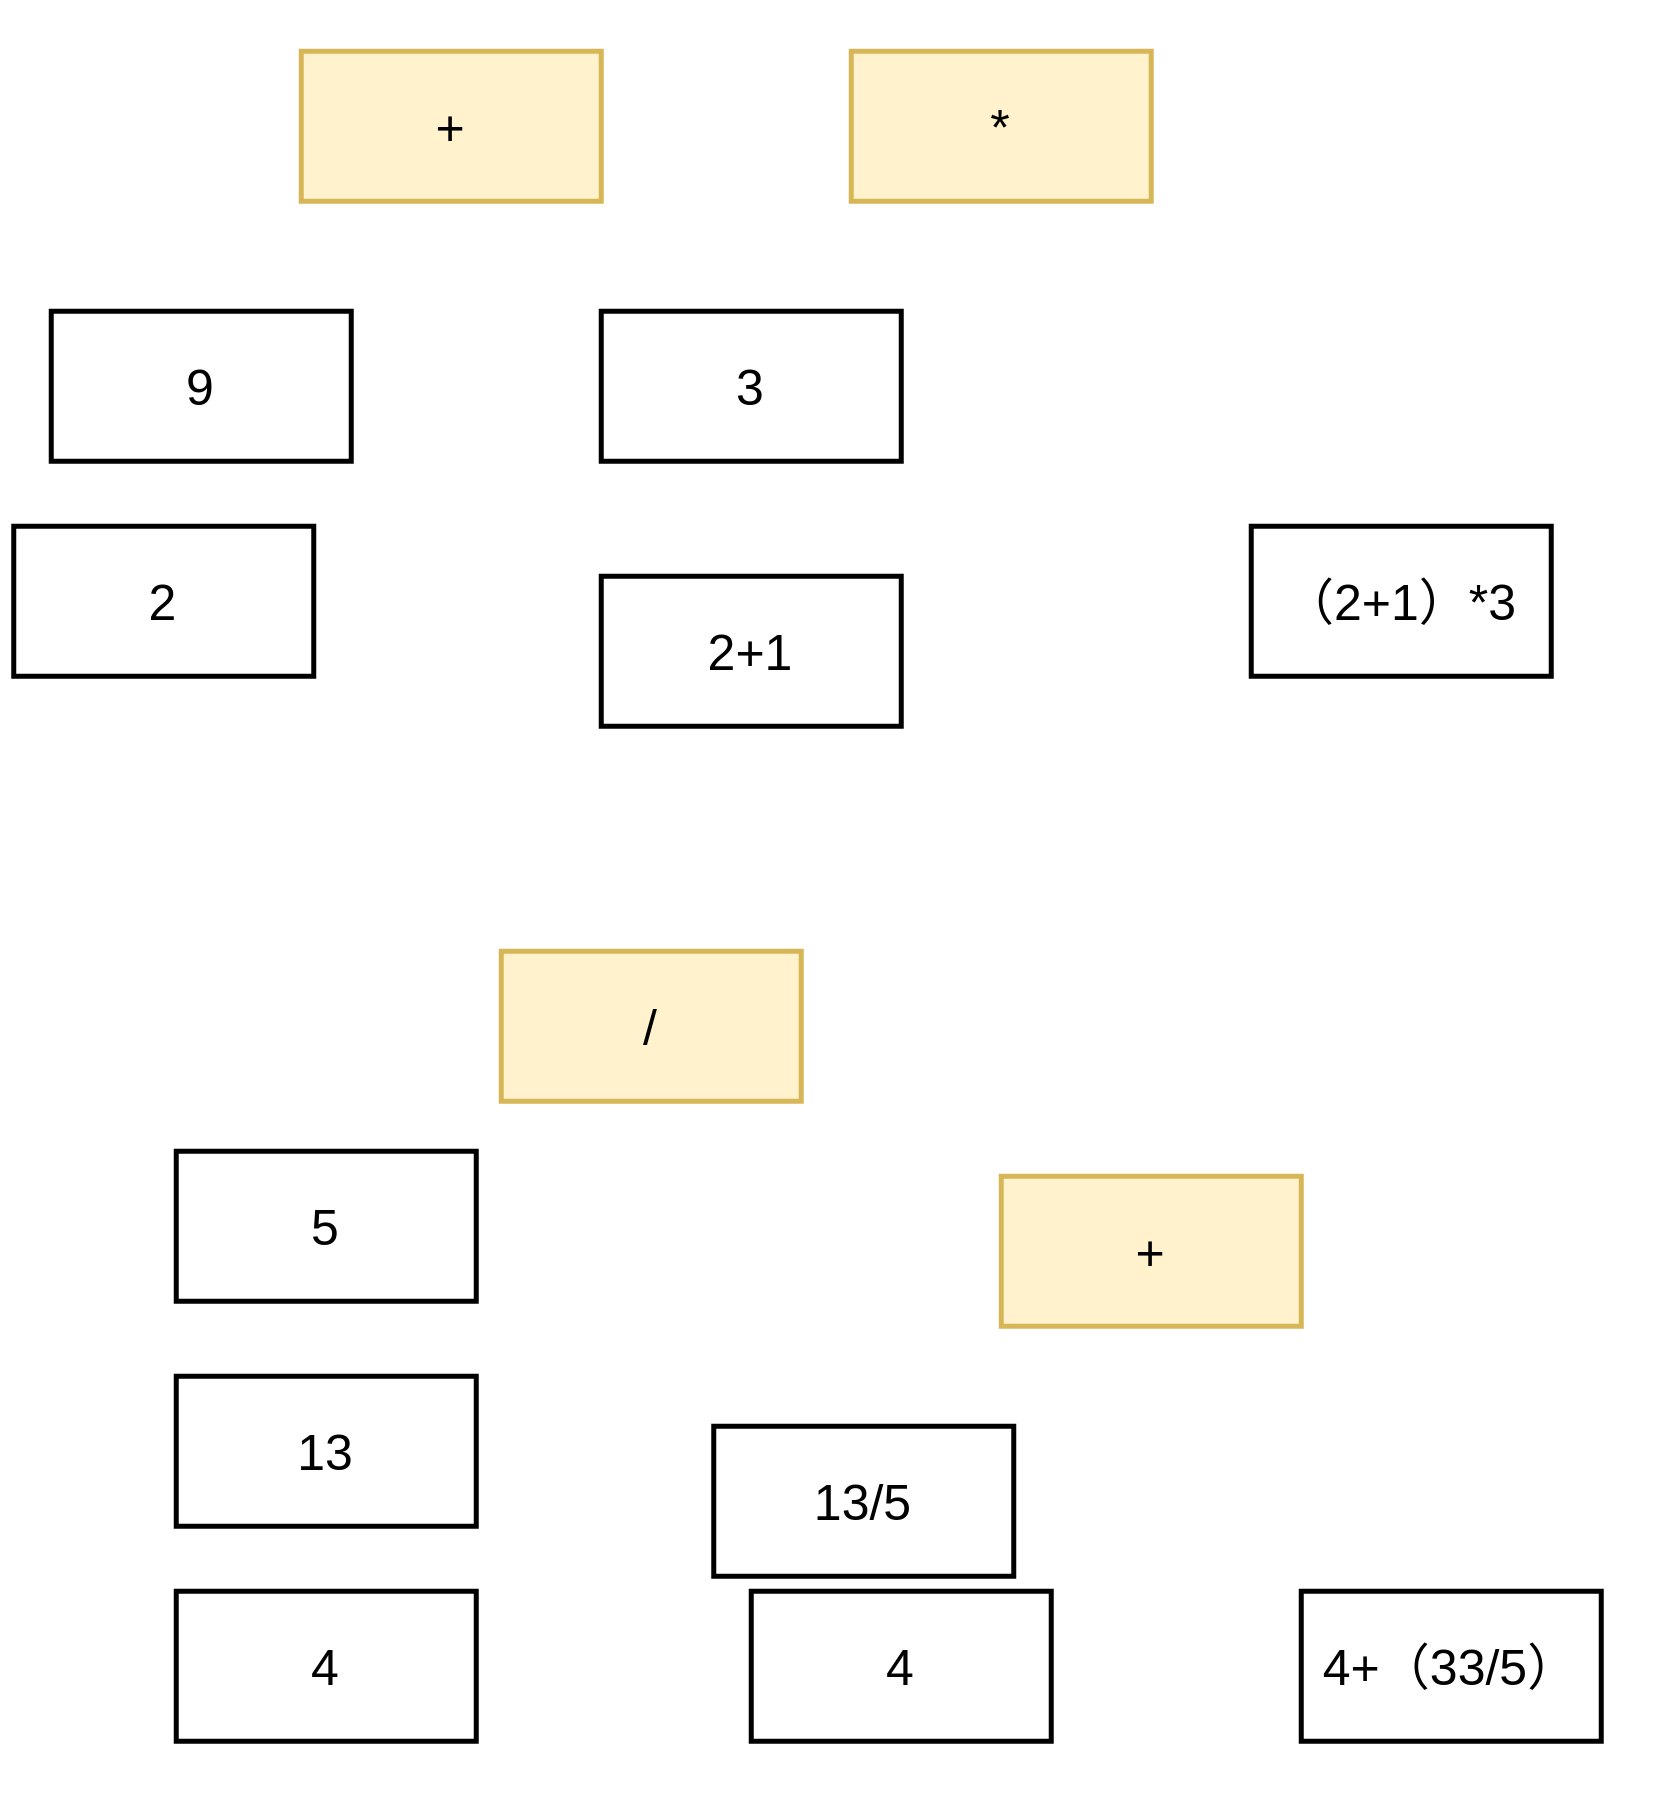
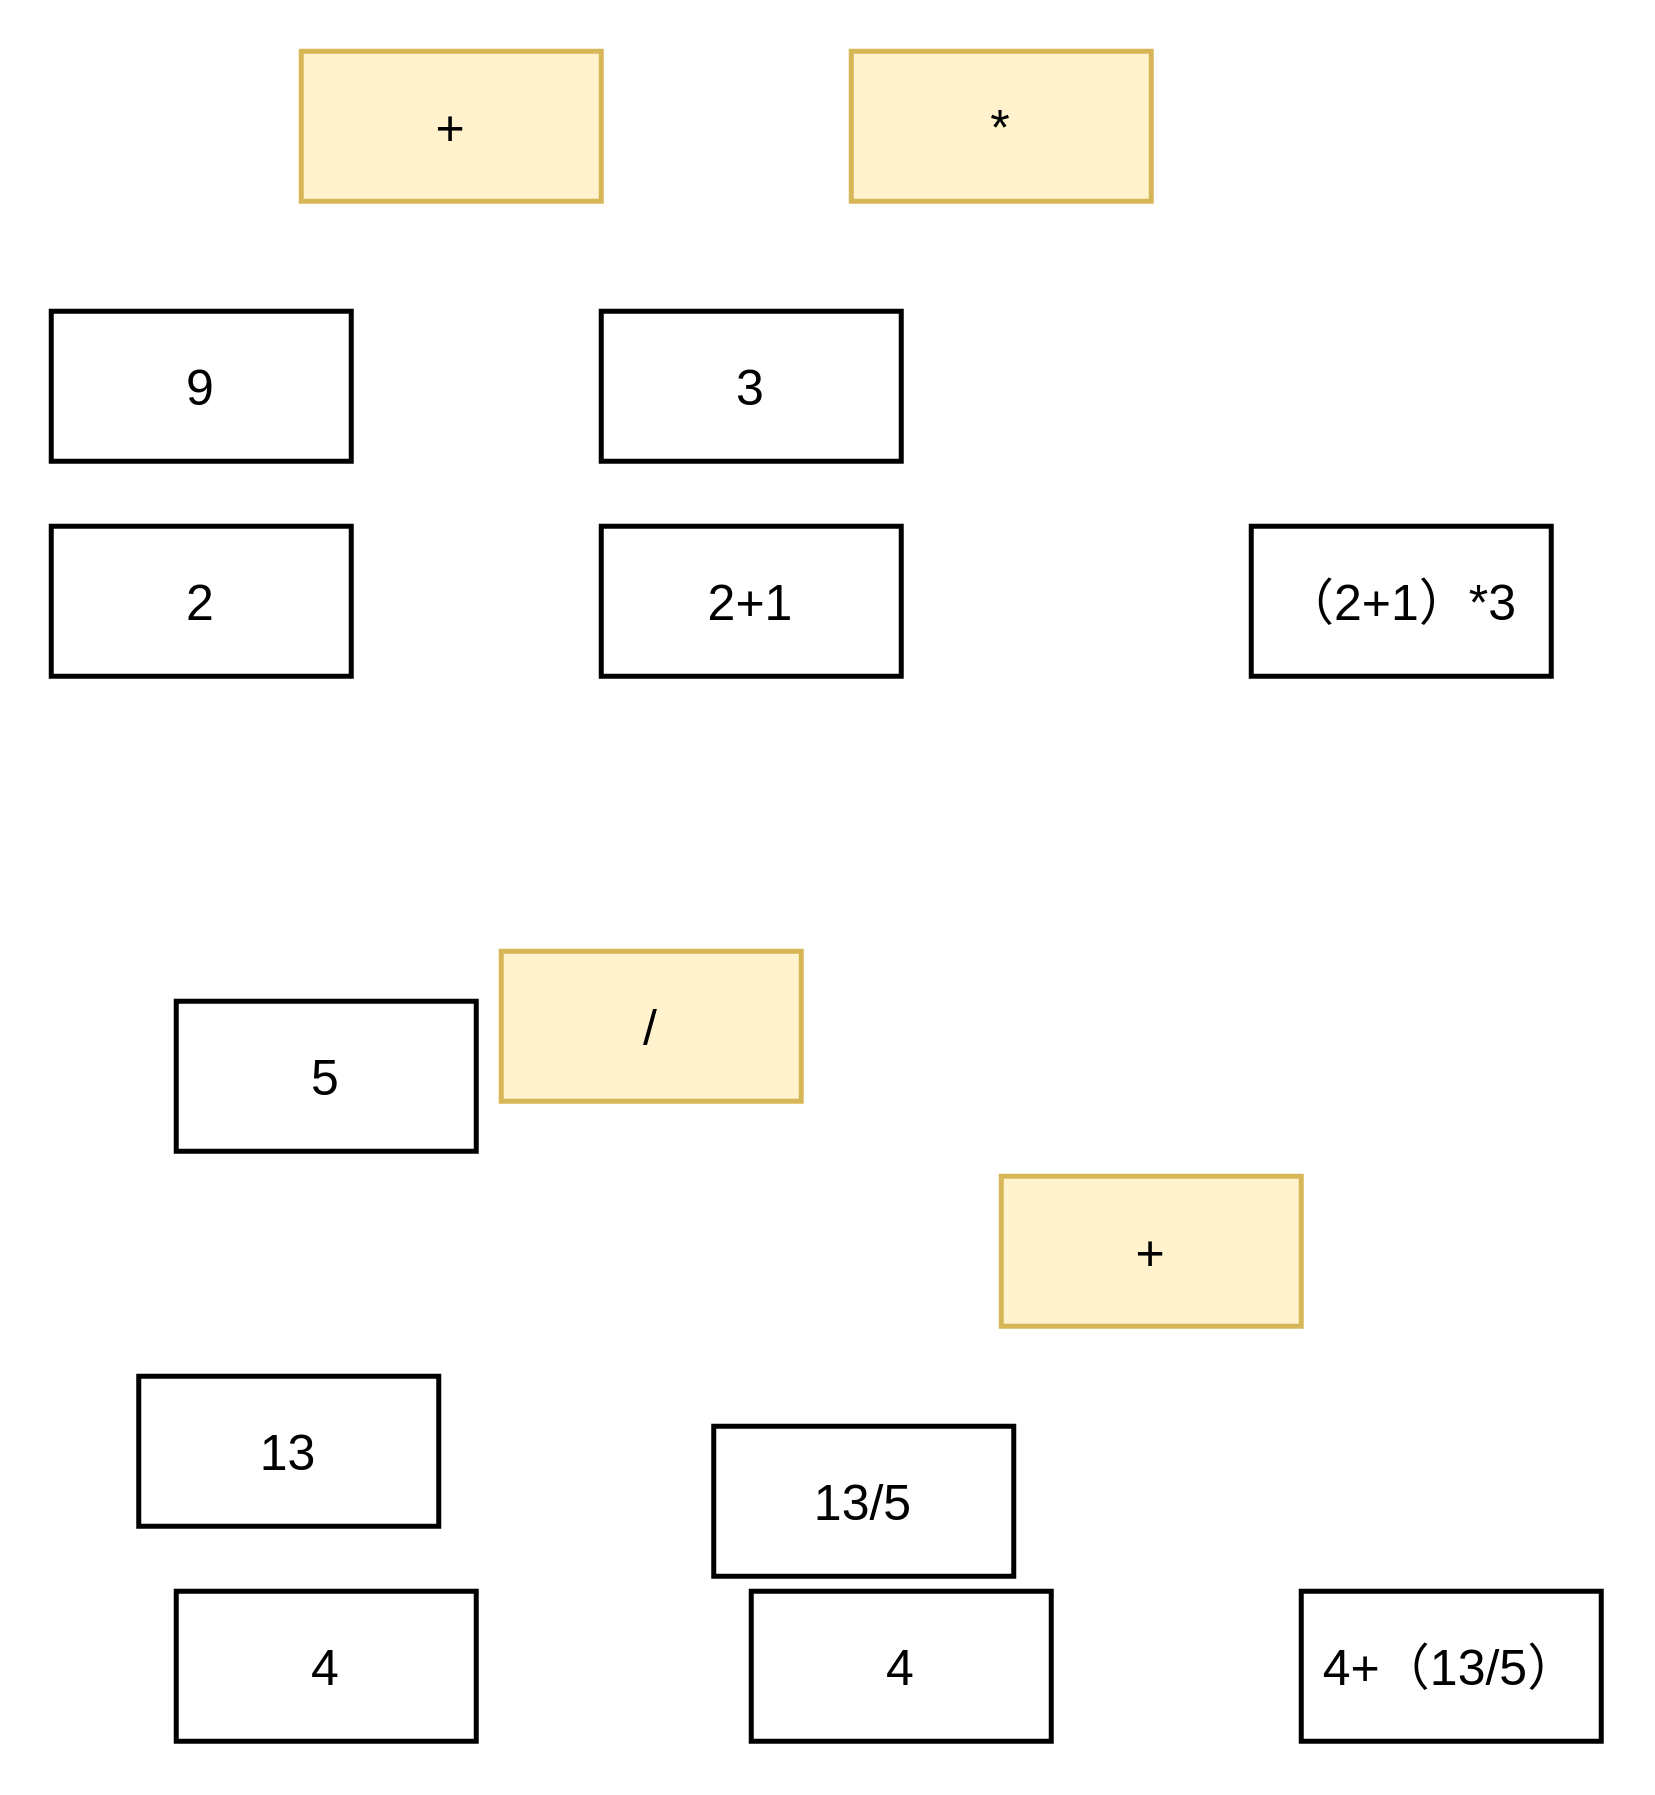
(164, 601) -> (201, 601)
(751, 651) -> (751, 601)
(326, 1226) -> (326, 1076)
(326, 1451) -> (289, 1451)
(1451, 1666) -> (1451, 1666)
